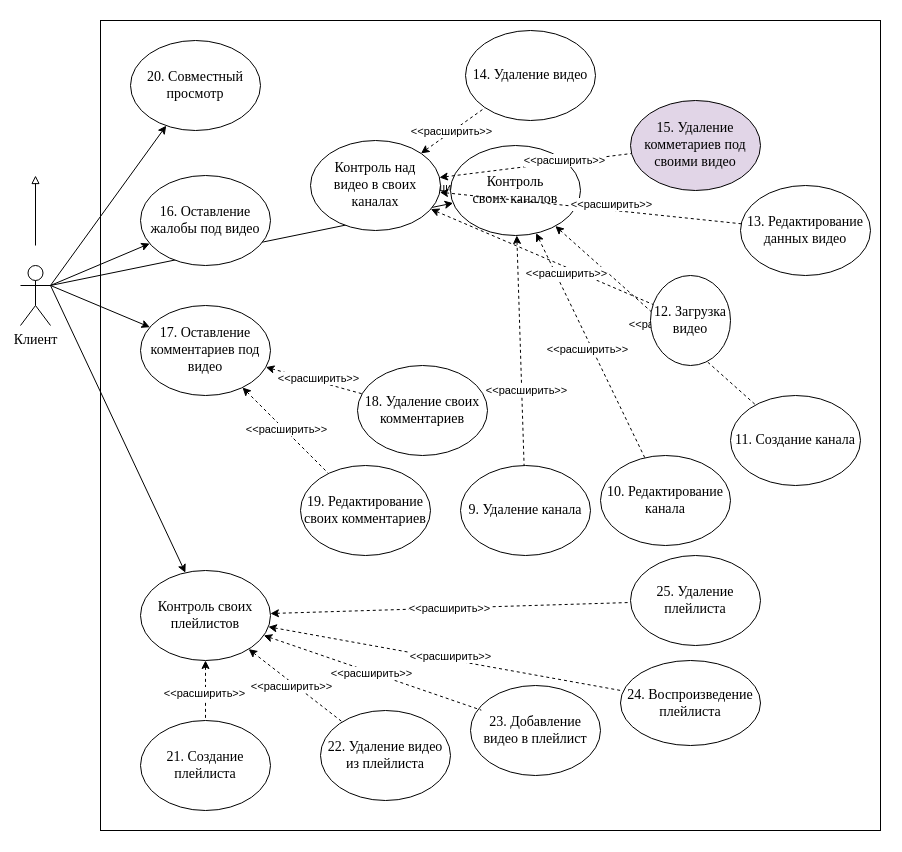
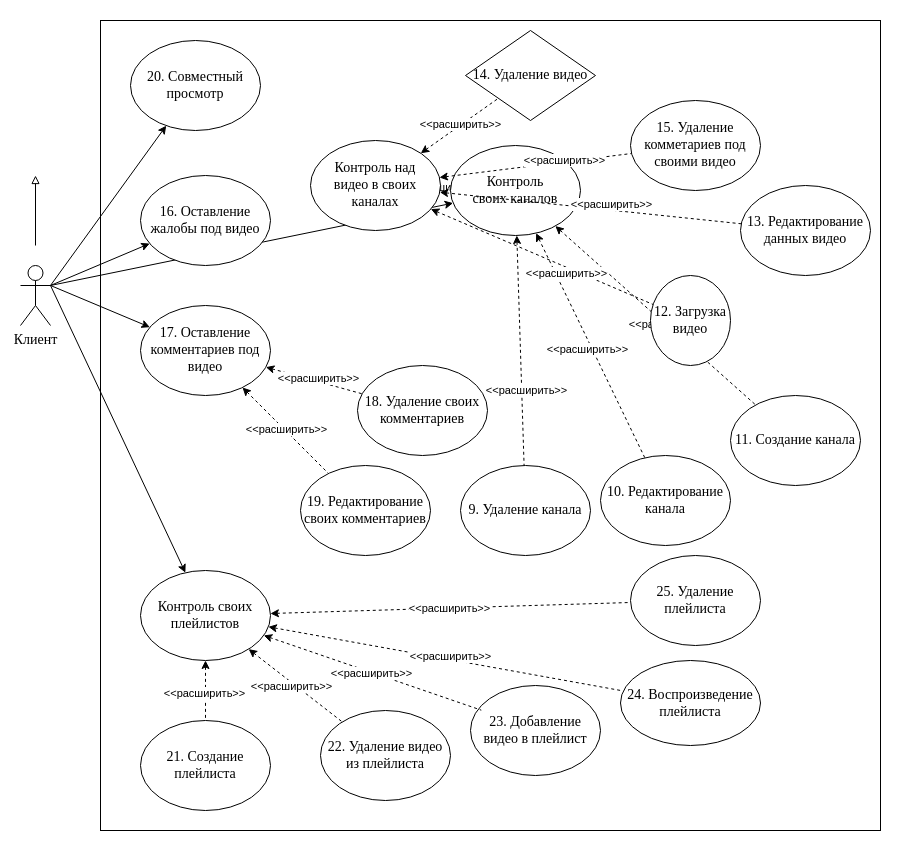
(531, 76) -> (531, 76)
(696, 146) -> (696, 146)
